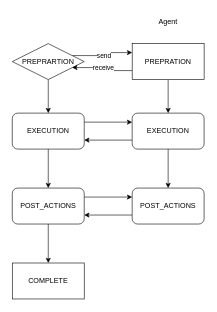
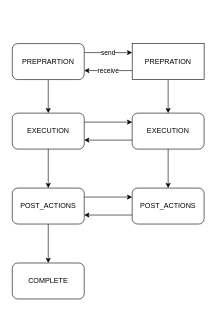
(168, 21) -> none
(48, 62) -> (48, 62)
(48, 281) -> (48, 281)
